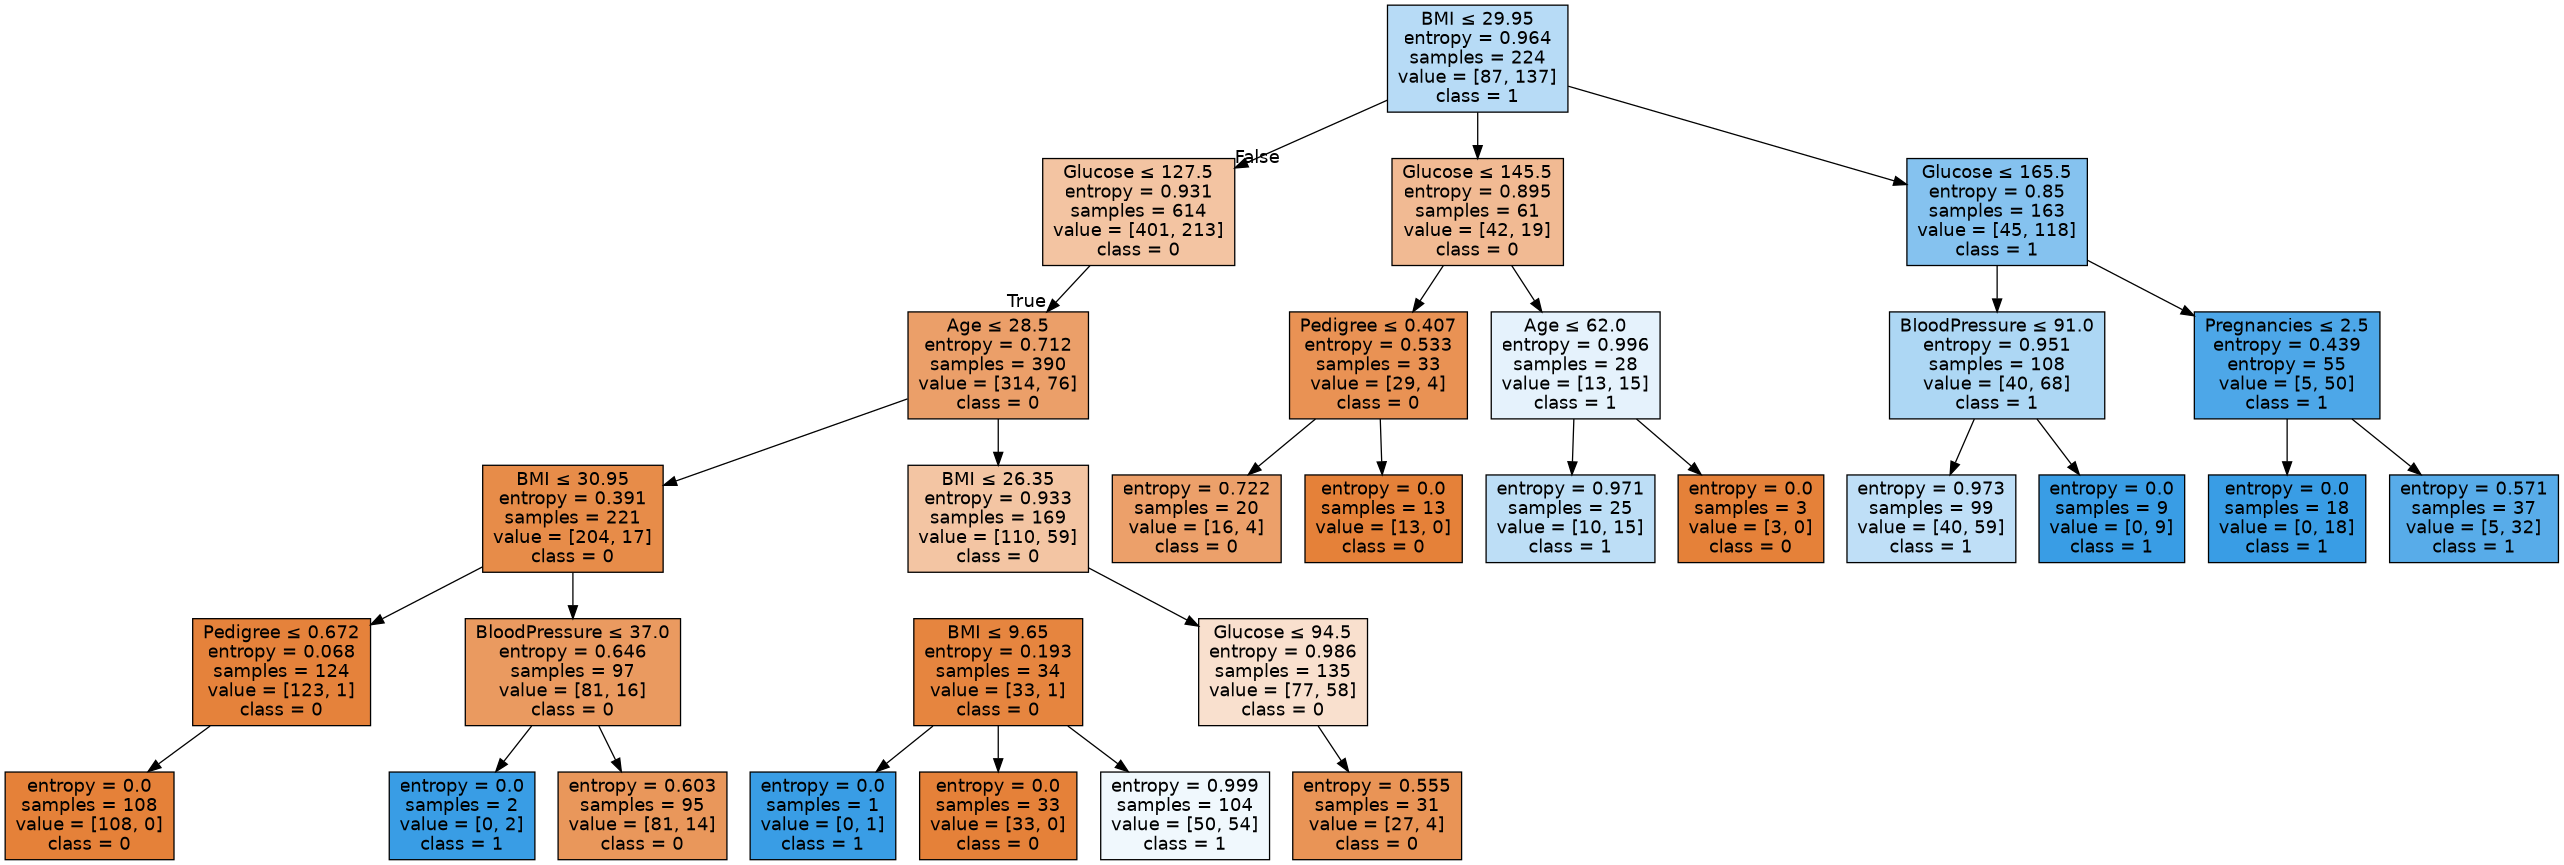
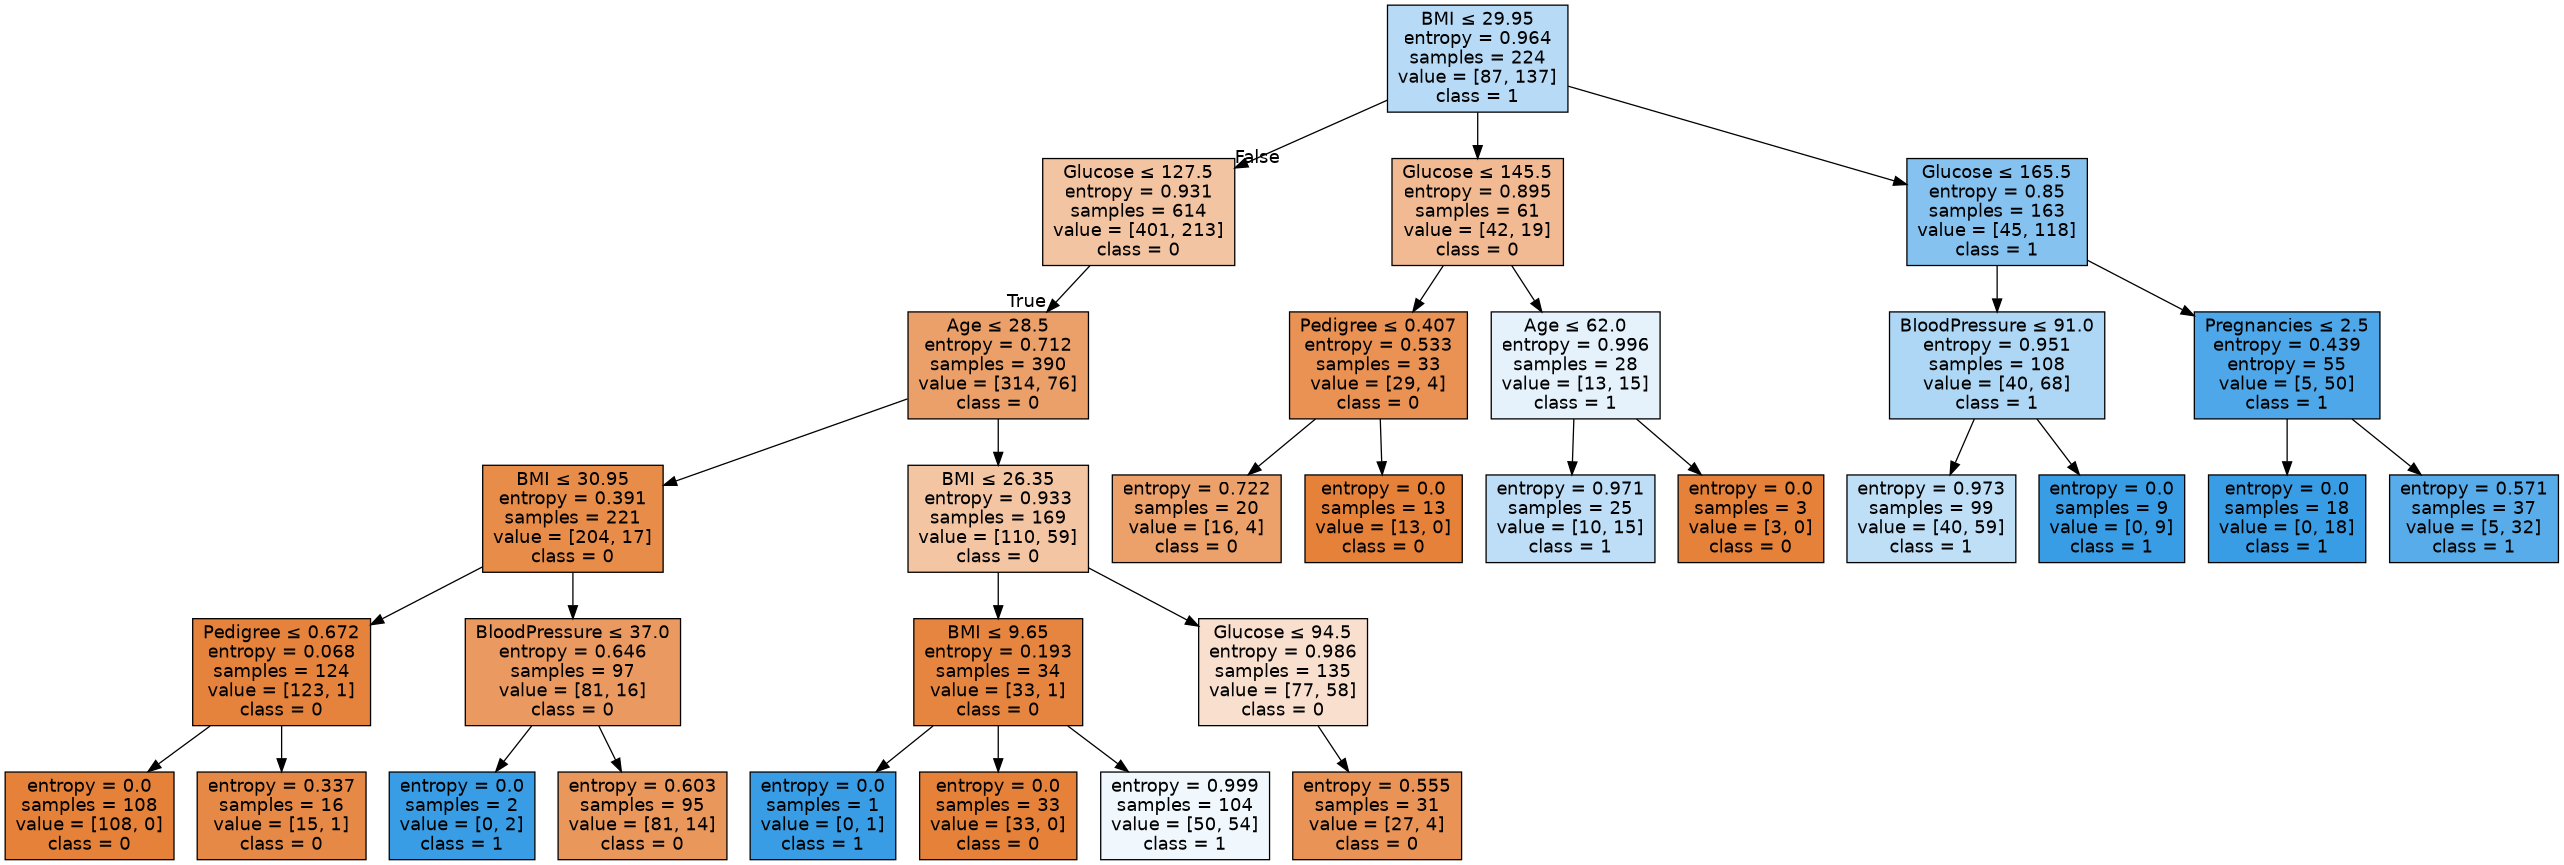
none -> (998, 589)
none -> (282, 816)
